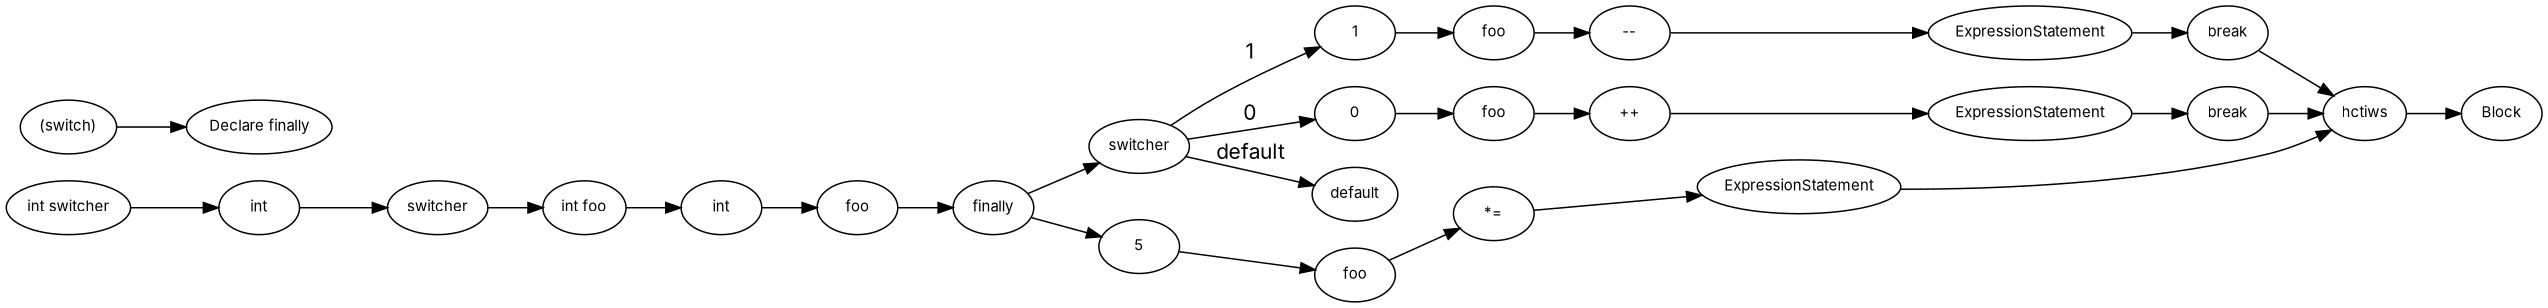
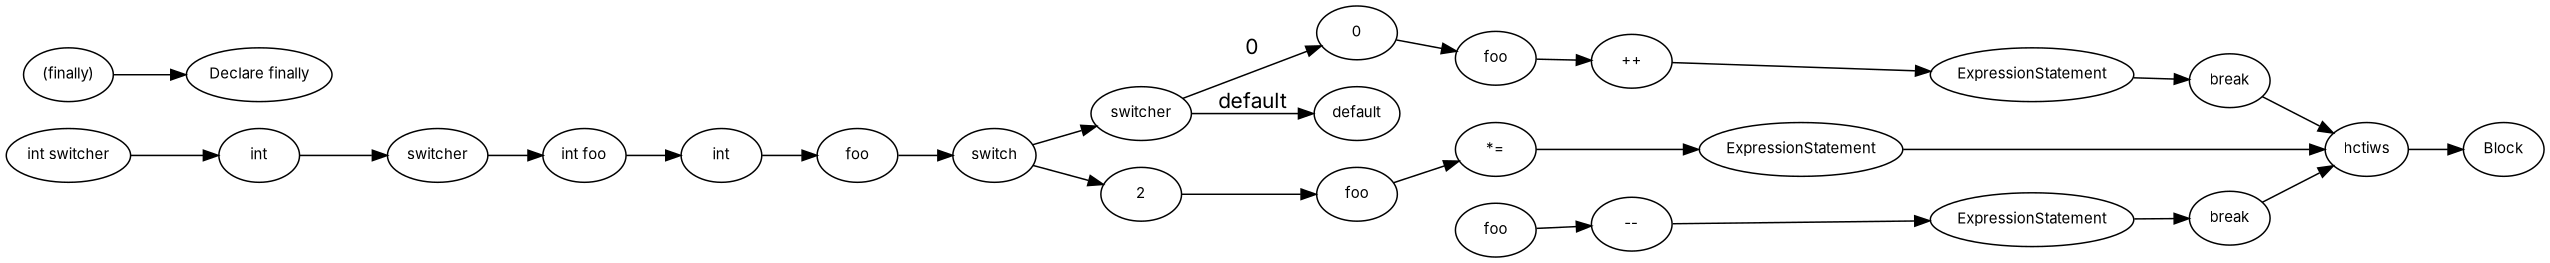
(1355, 33) -> none
(68, 127) -> (68, 75)
(993, 208) -> (994, 155)
(1139, 247) -> (1141, 194)
